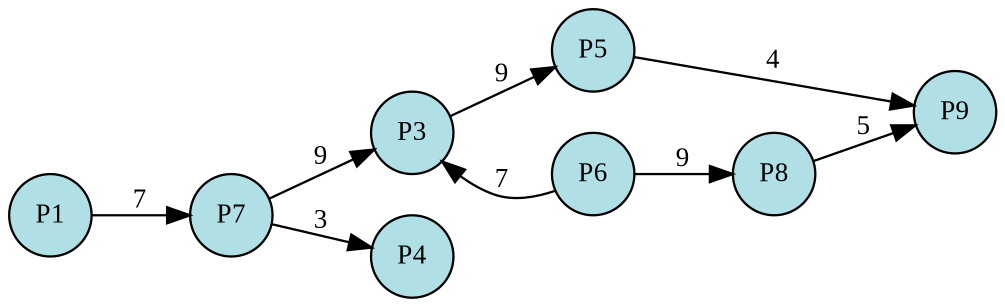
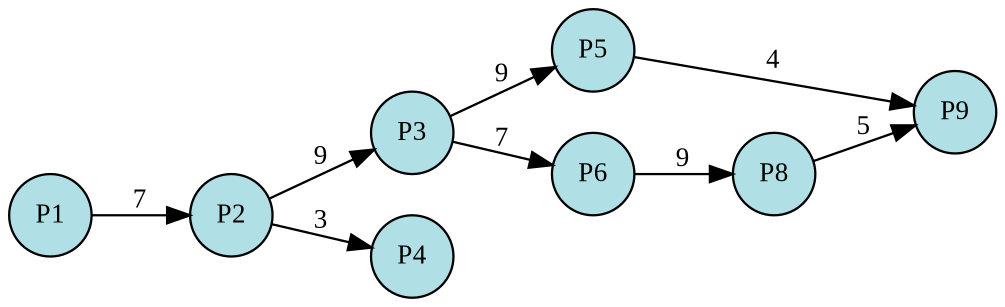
(506, 197) -> (492, 151)
(231, 215) -> (231, 215)
